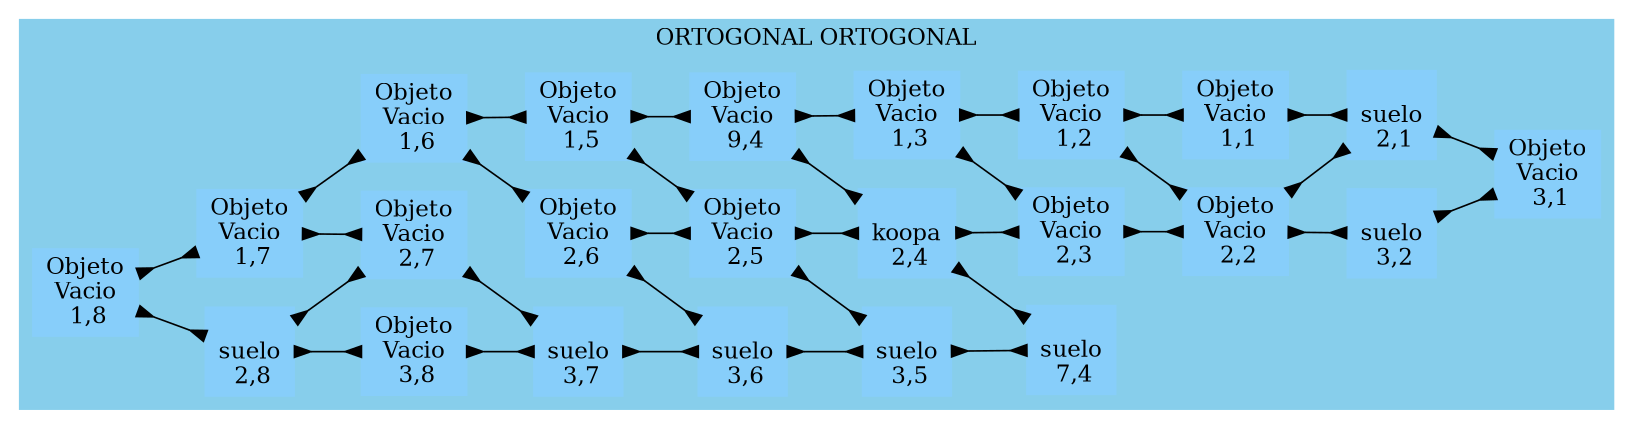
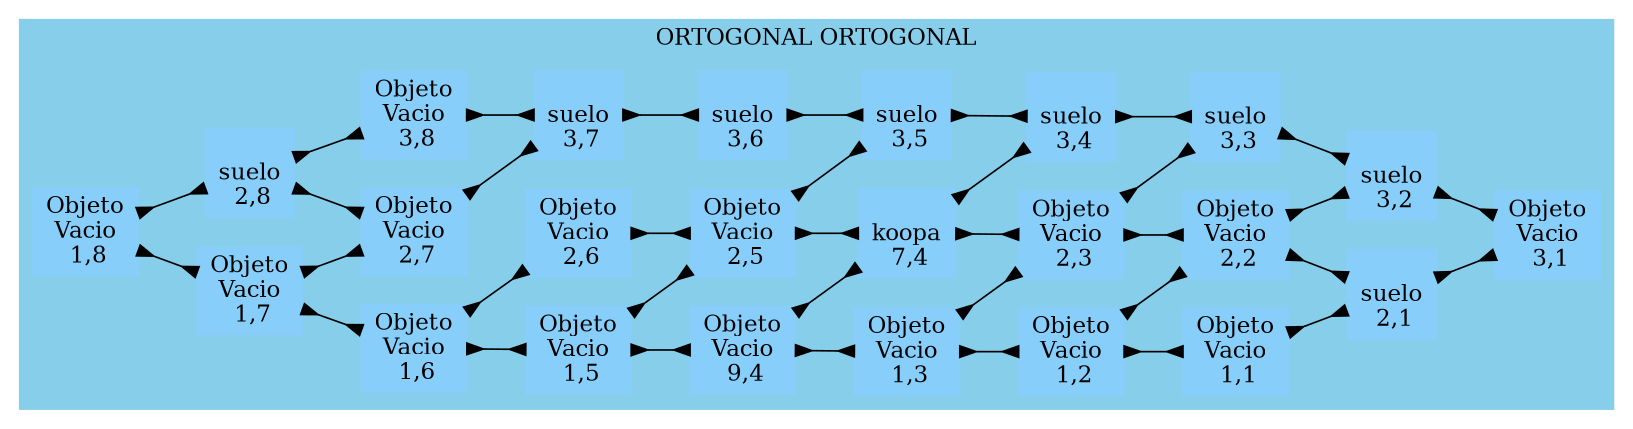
none -> (1236, 117)
(907, 233) -> (907, 233)
(665, 295) -> none
(1071, 350) -> (1071, 117)
